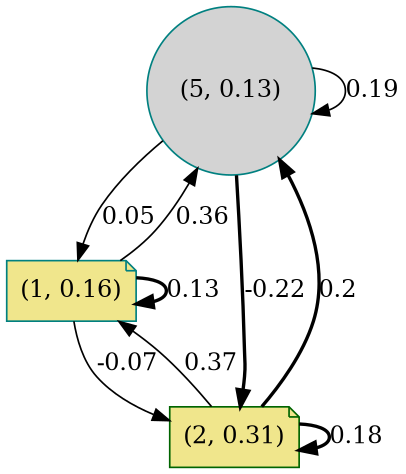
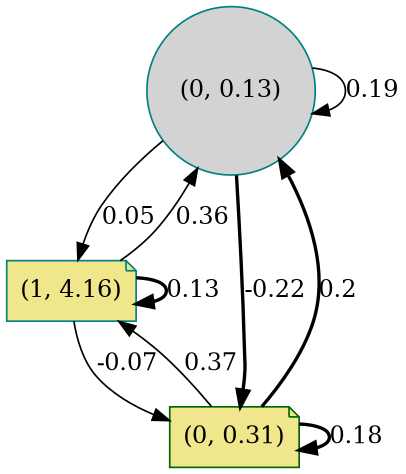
(231, 91) -> (231, 91)
(71, 291) -> (71, 291)
(234, 437) -> (234, 437)
